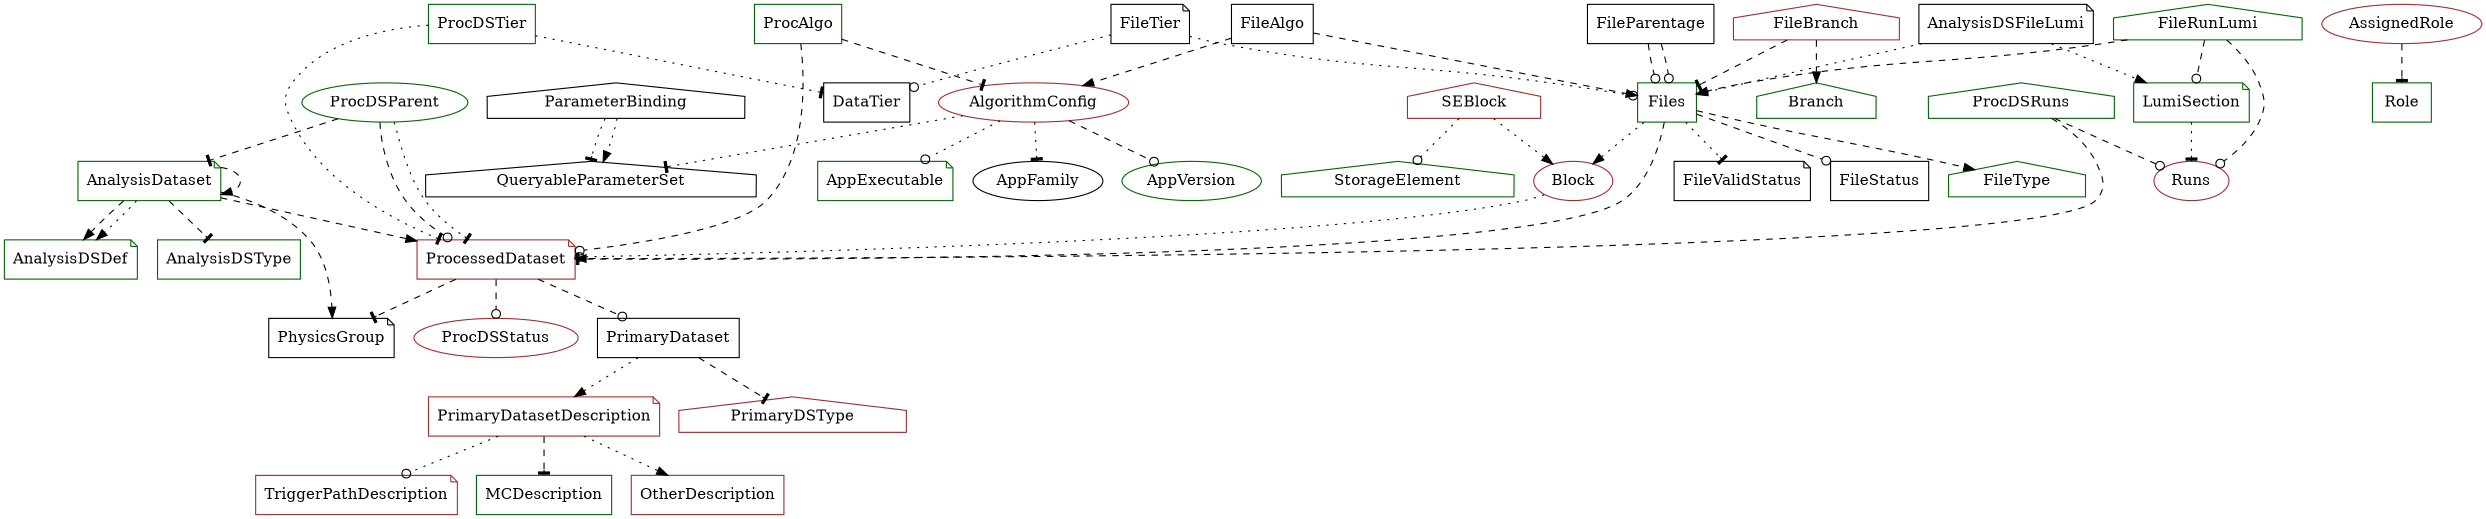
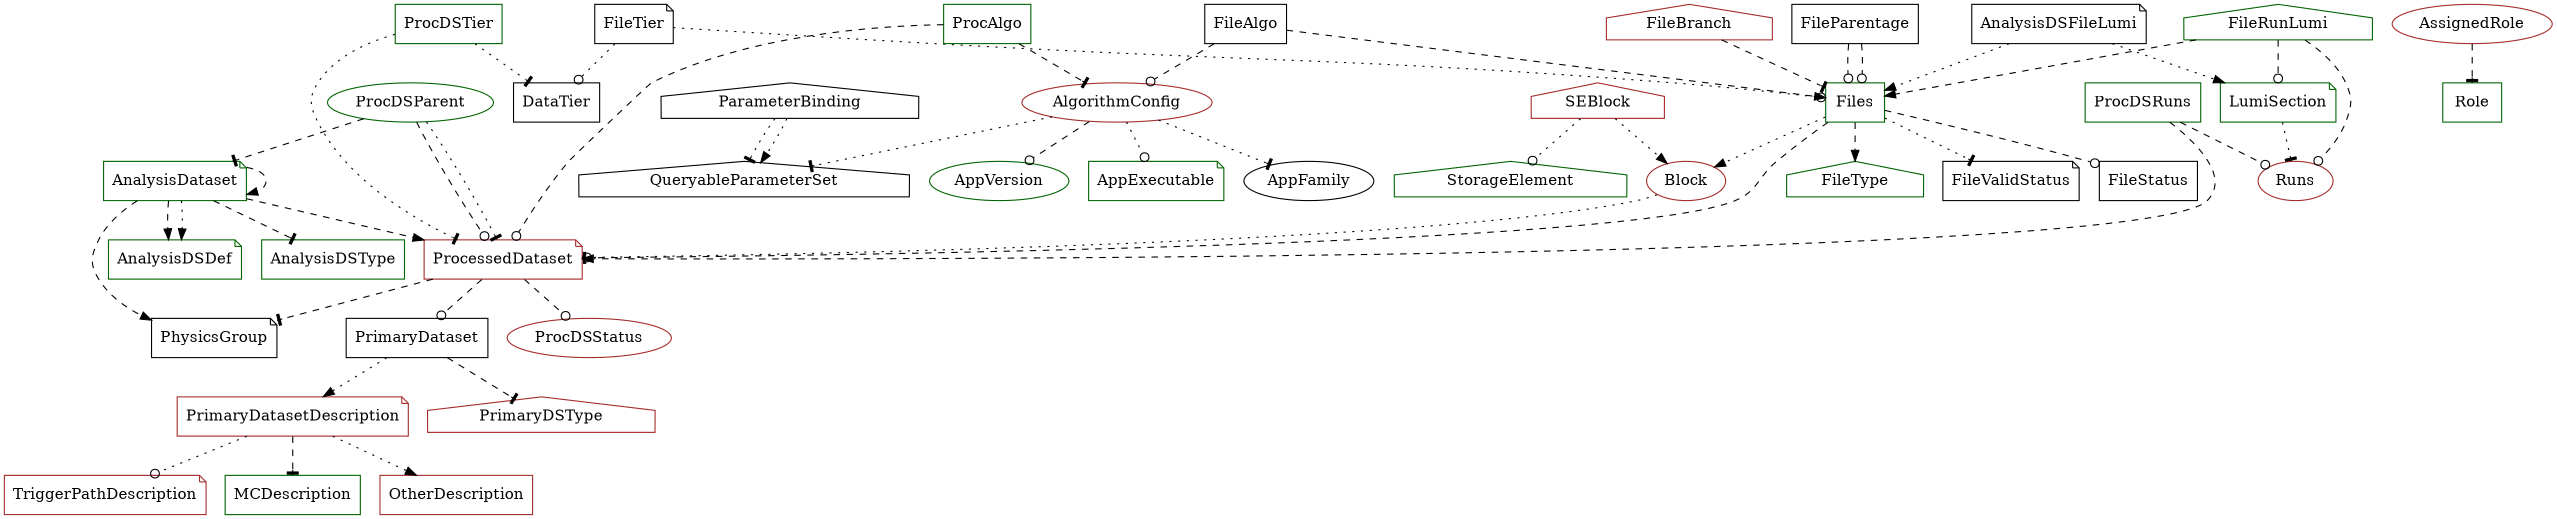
(1162, 60) -> (1181, 63)
(1816, 102) -> none
(2021, 102) -> (2143, 102)
